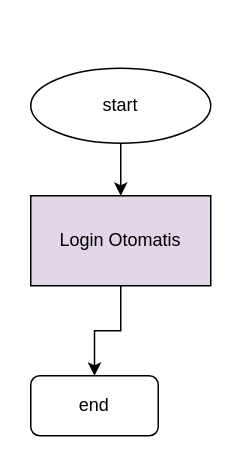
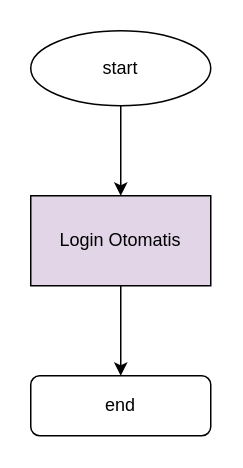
(121, 106) -> (121, 68)
(95, 406) -> (121, 406)
